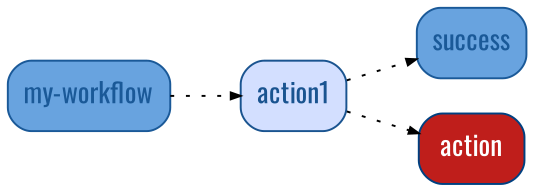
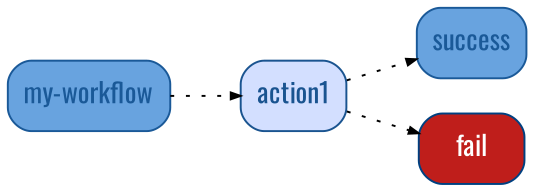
(472, 149) -> (472, 149)
